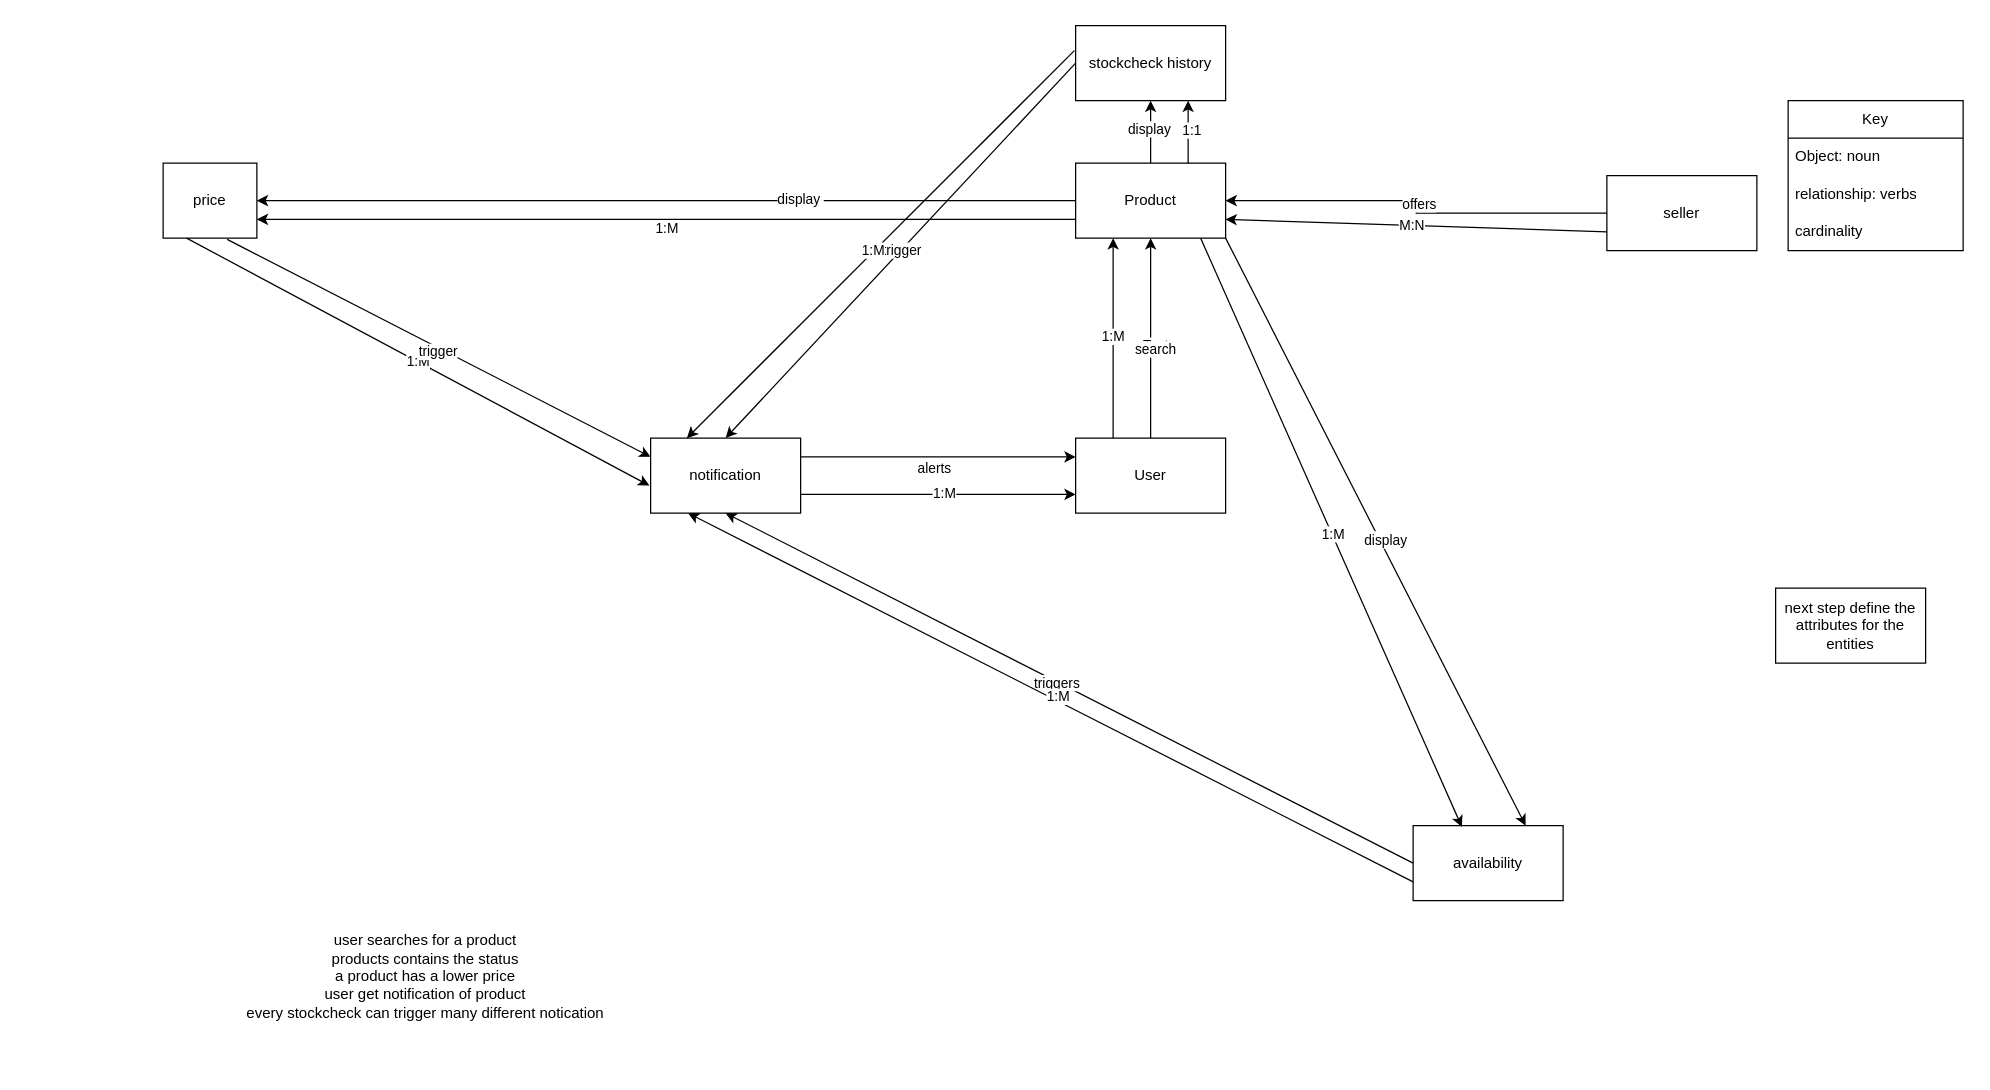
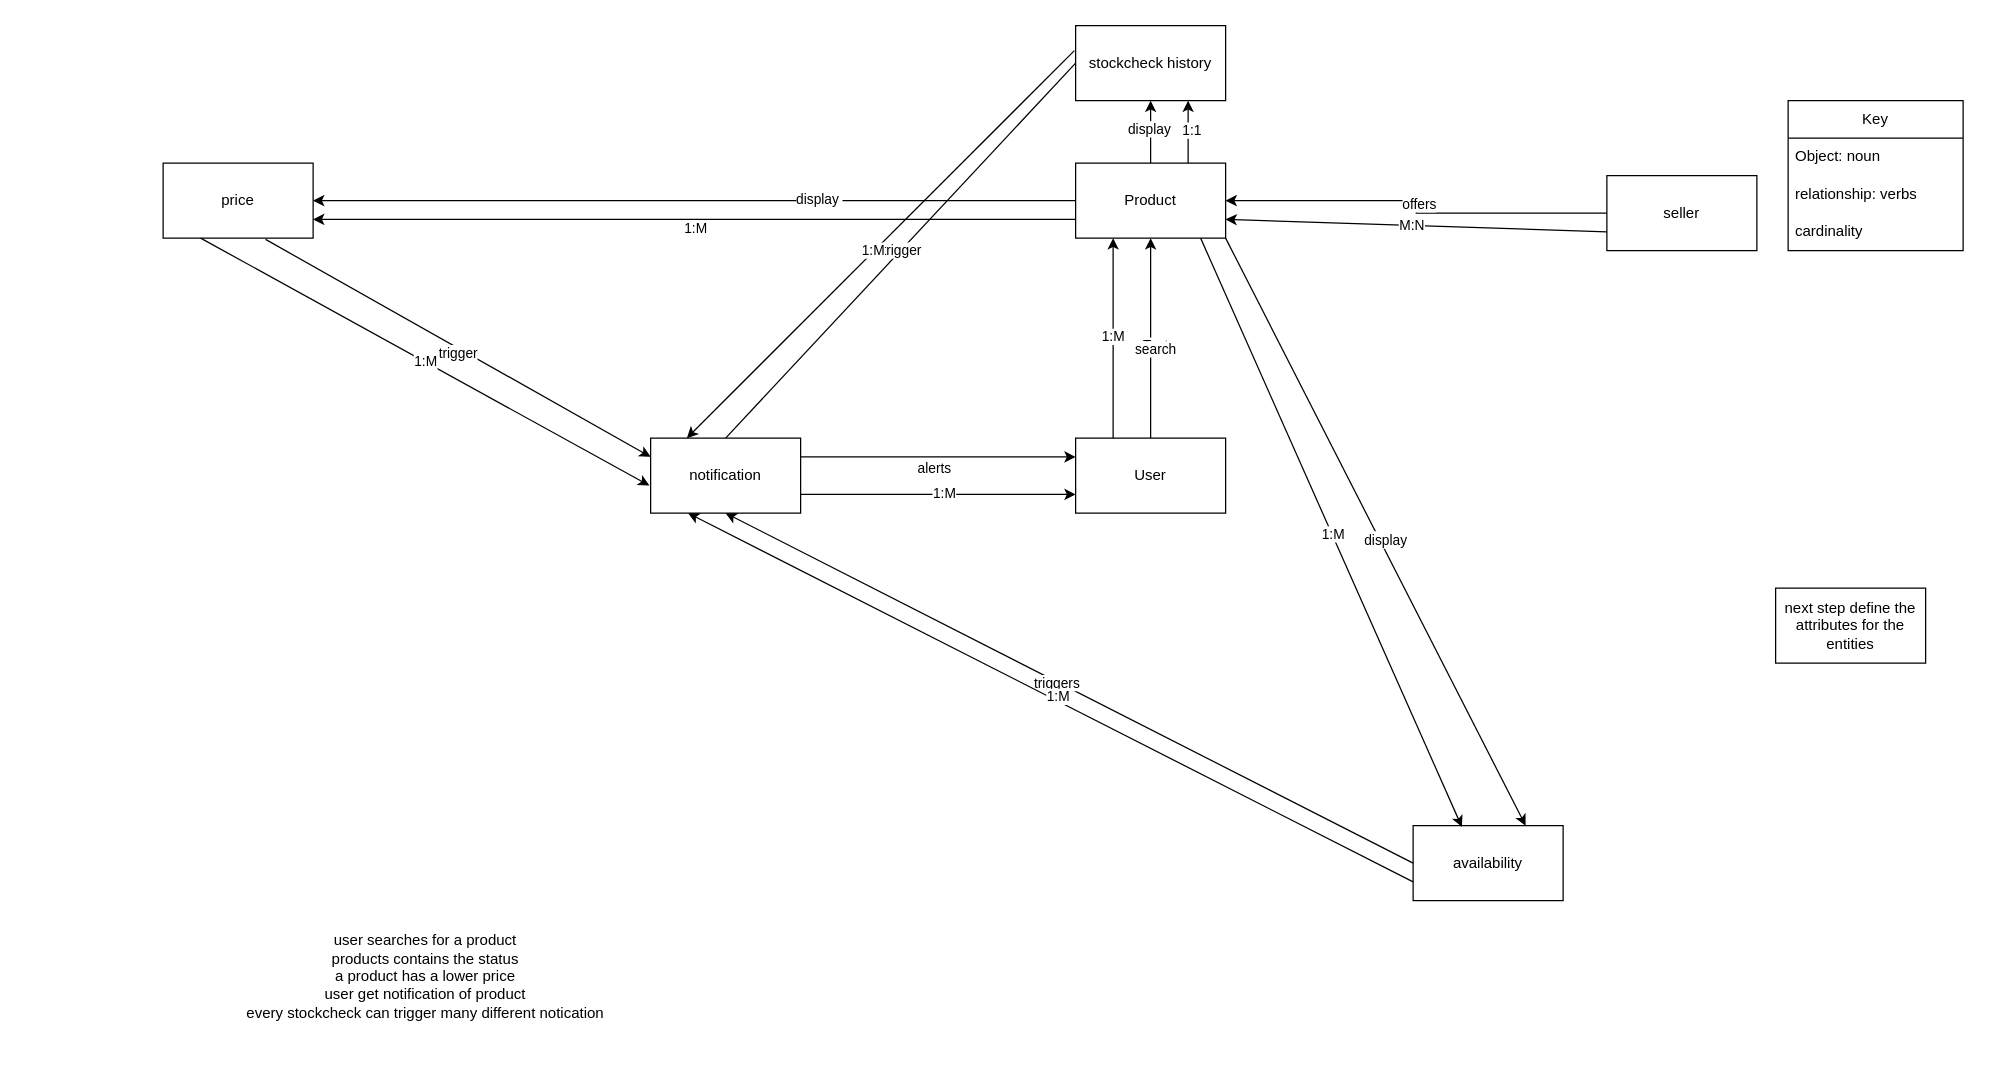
(210, 201) -> (238, 201)
(732, 431) -> (730, 434)
